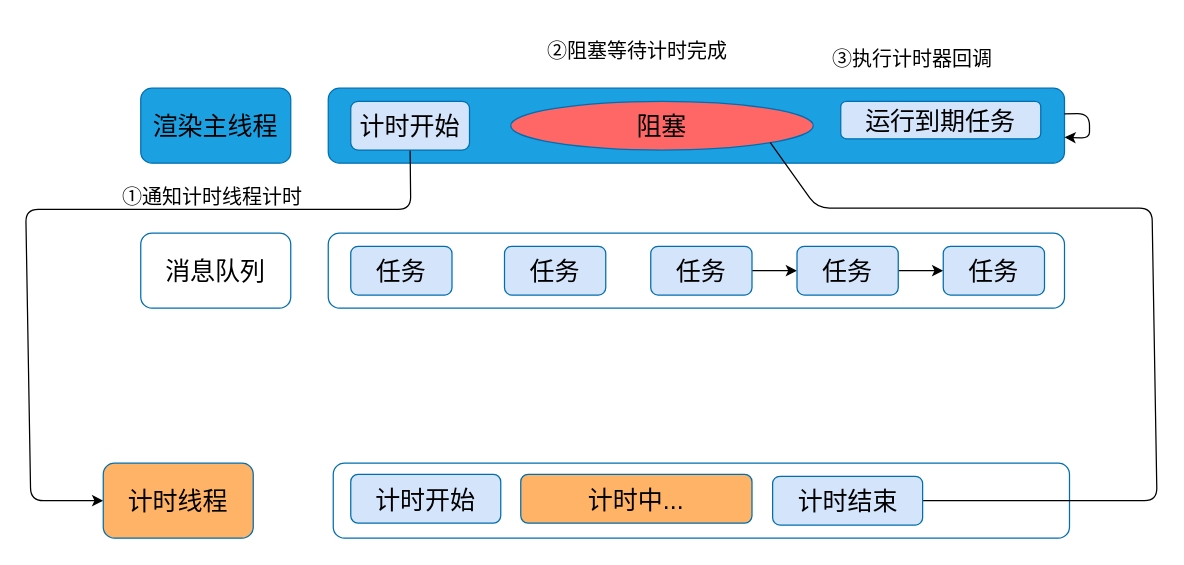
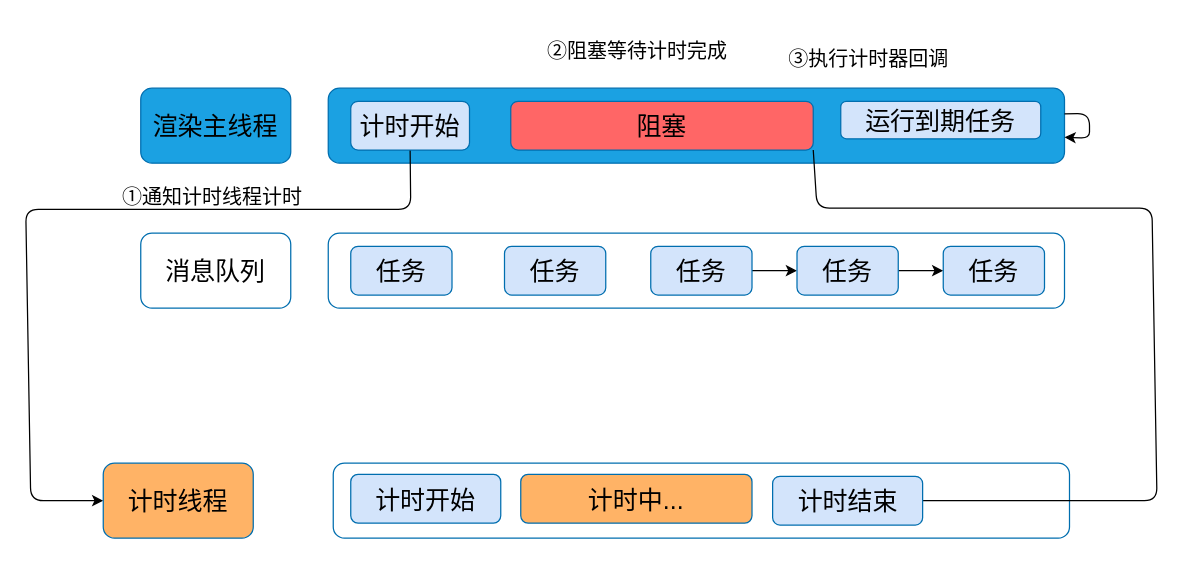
(912, 57) -> (868, 57)
(662, 126) -> (662, 126)
